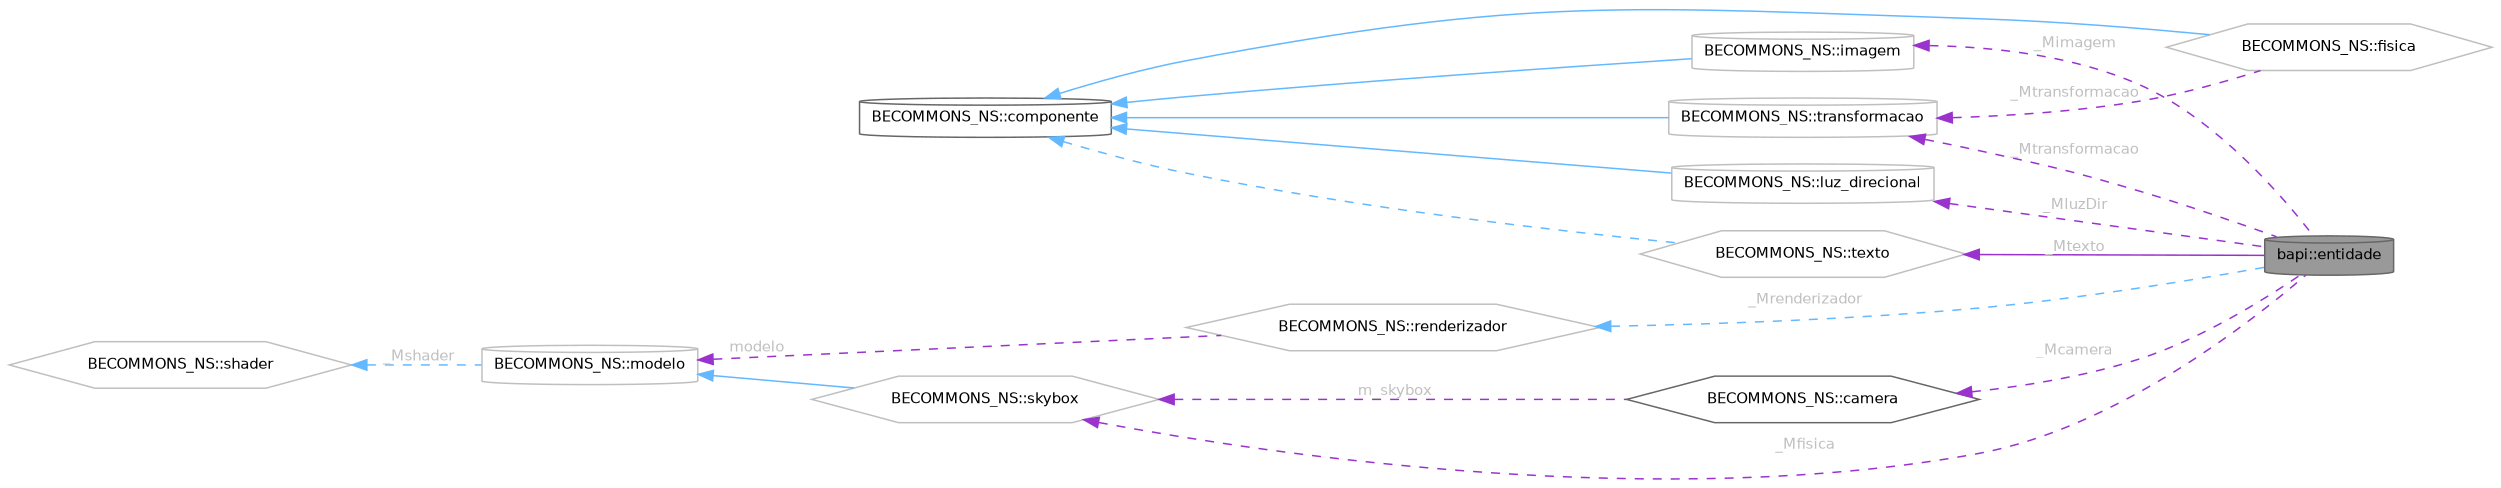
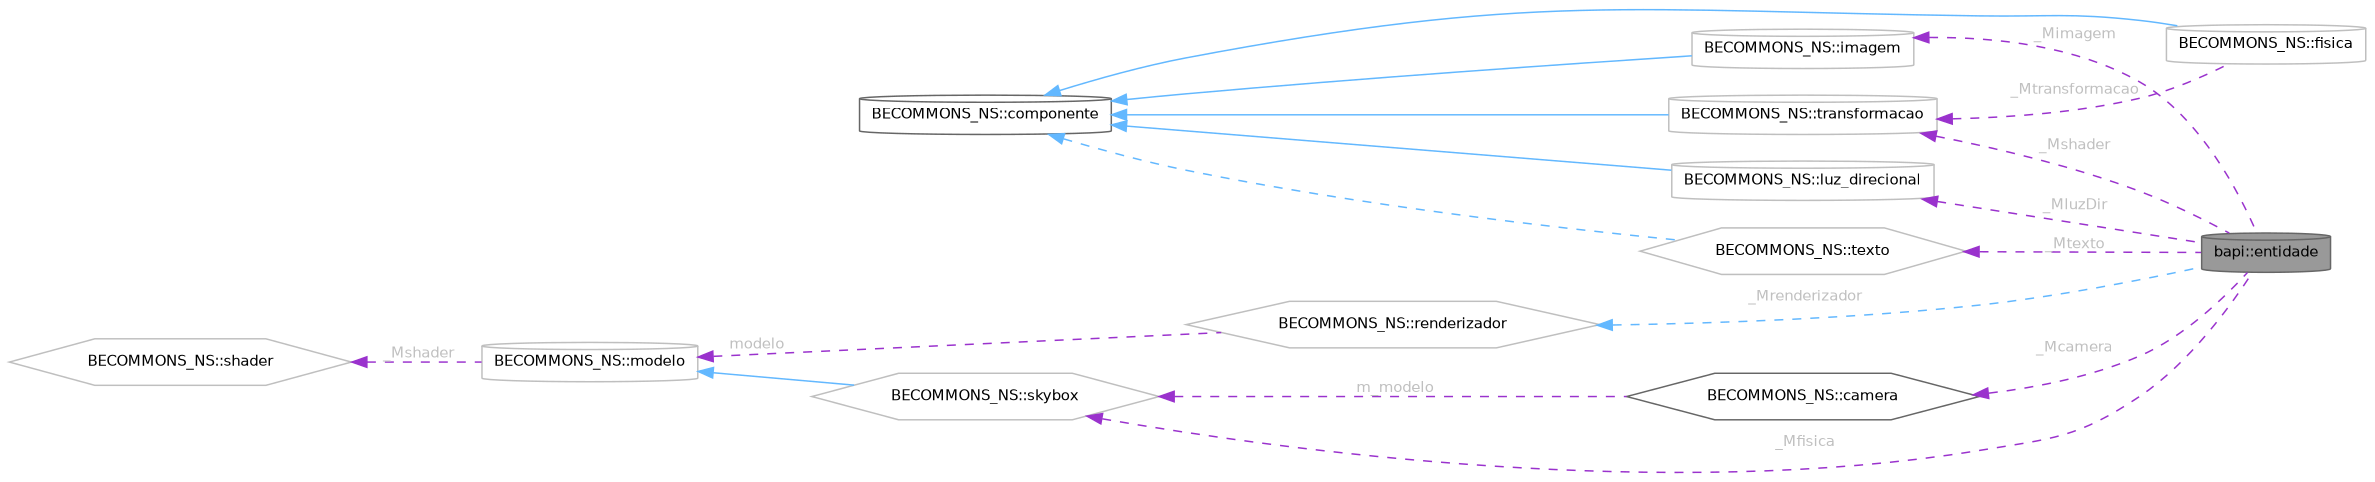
(2329, 47) -> (2266, 44)
(2073, 150) -> (2073, 146)
(2122, 255) -> (2090, 252)
(424, 365) -> (424, 362)
(1393, 391) -> (1393, 388)
